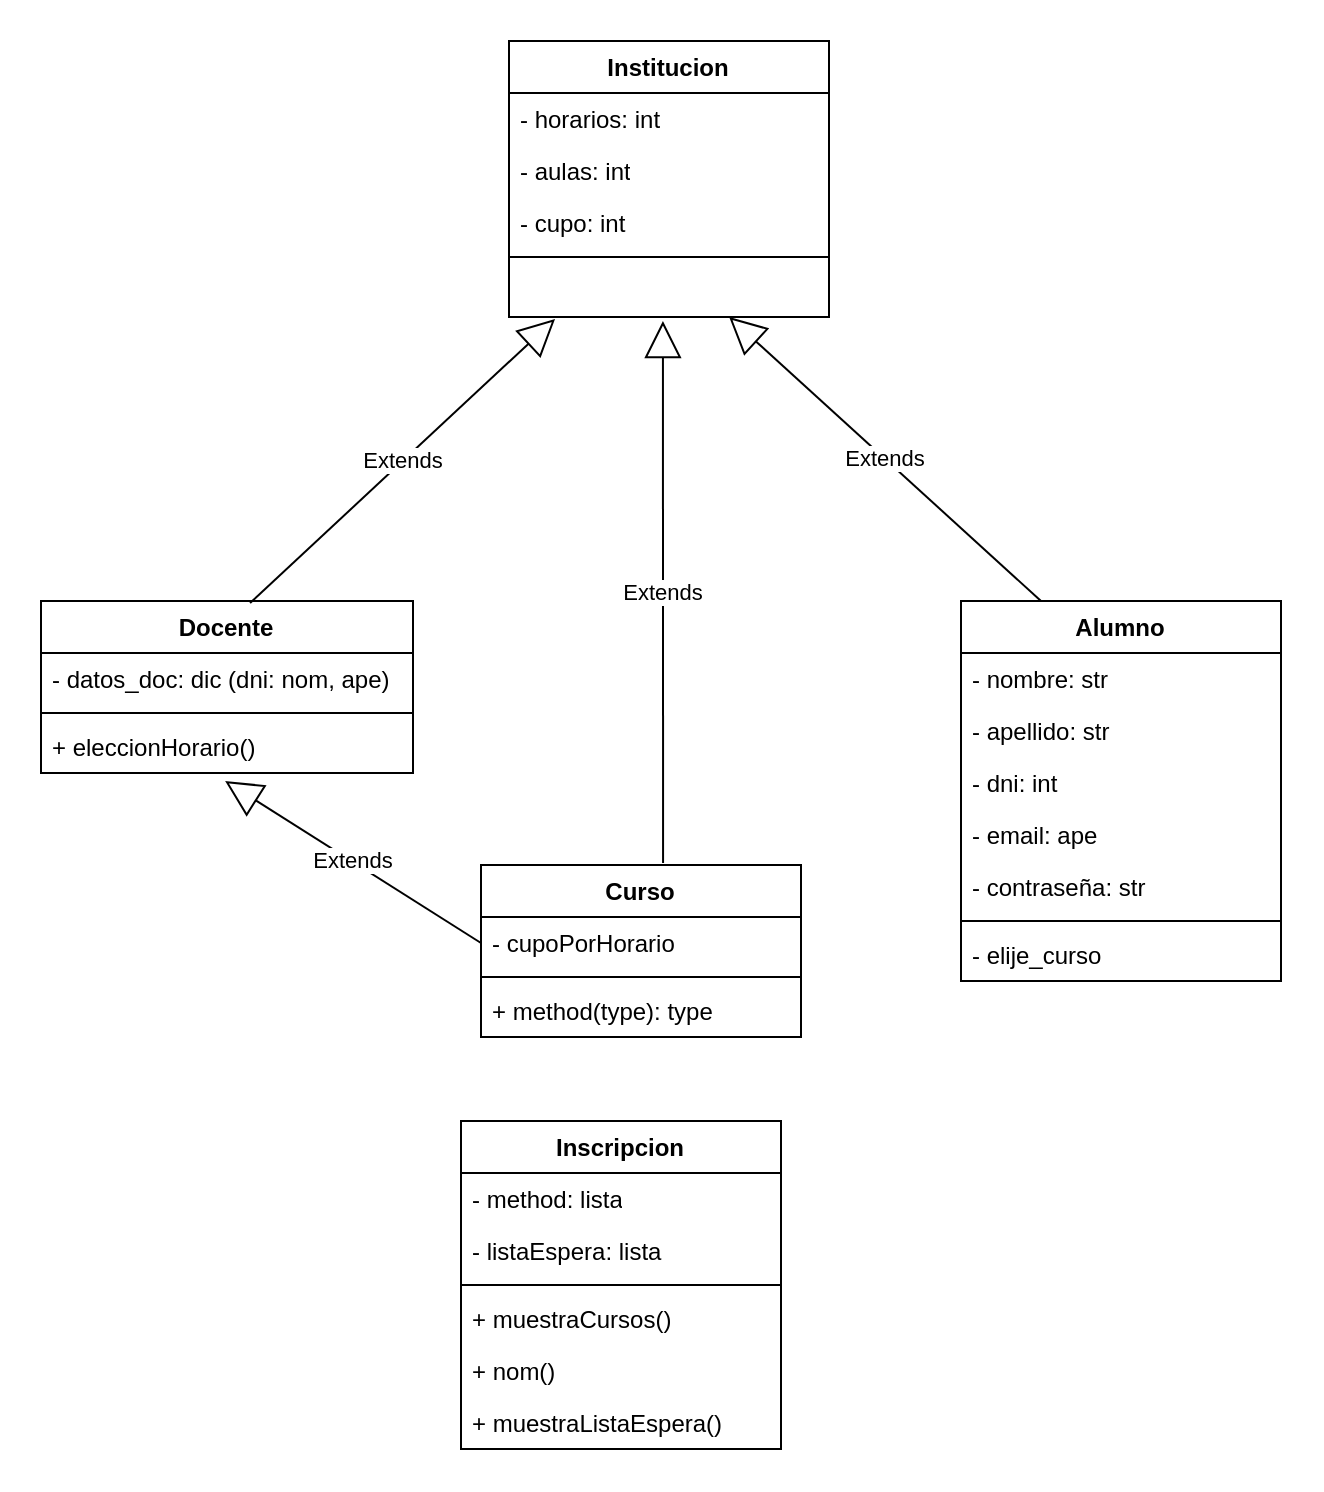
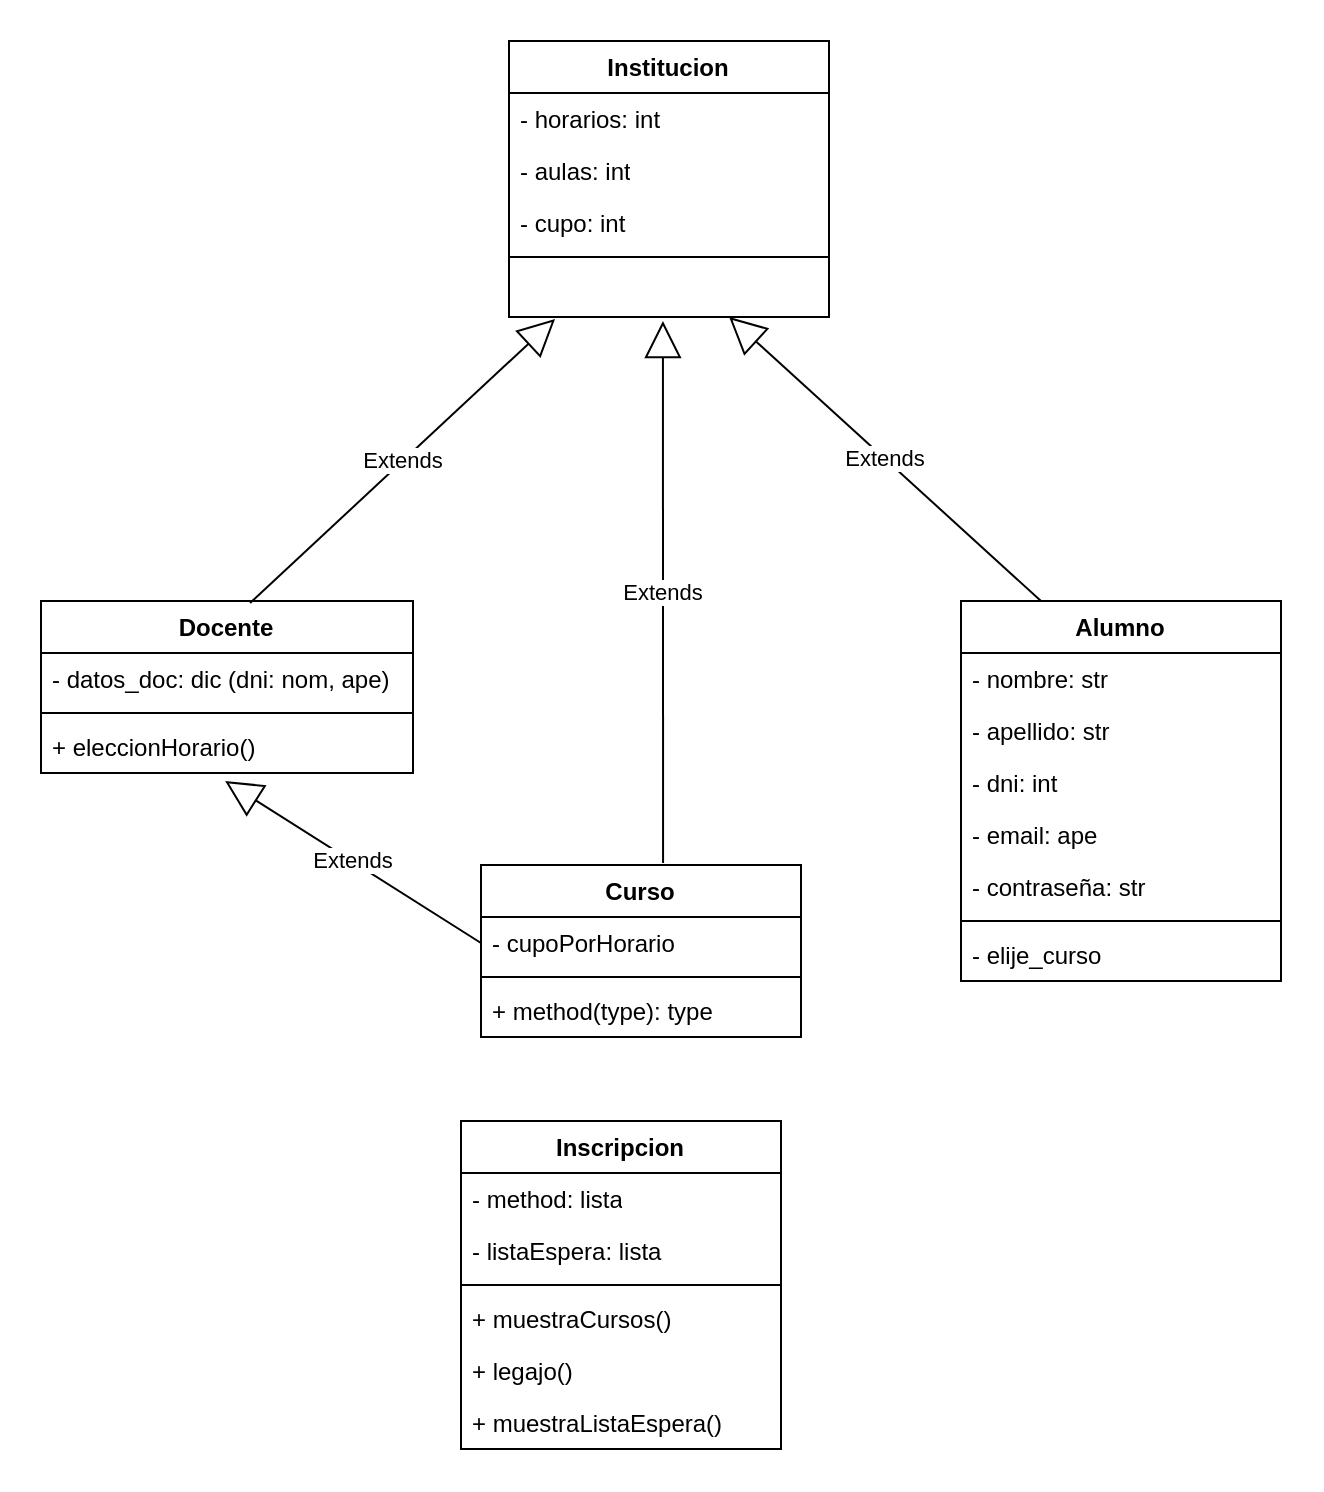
(517, 1373) -> (534, 1373)
